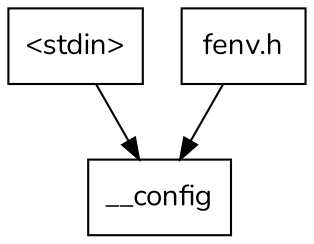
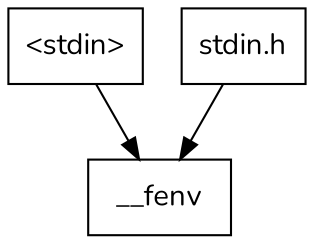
(244, 46) -> (244, 46)
(160, 197) -> (160, 197)
